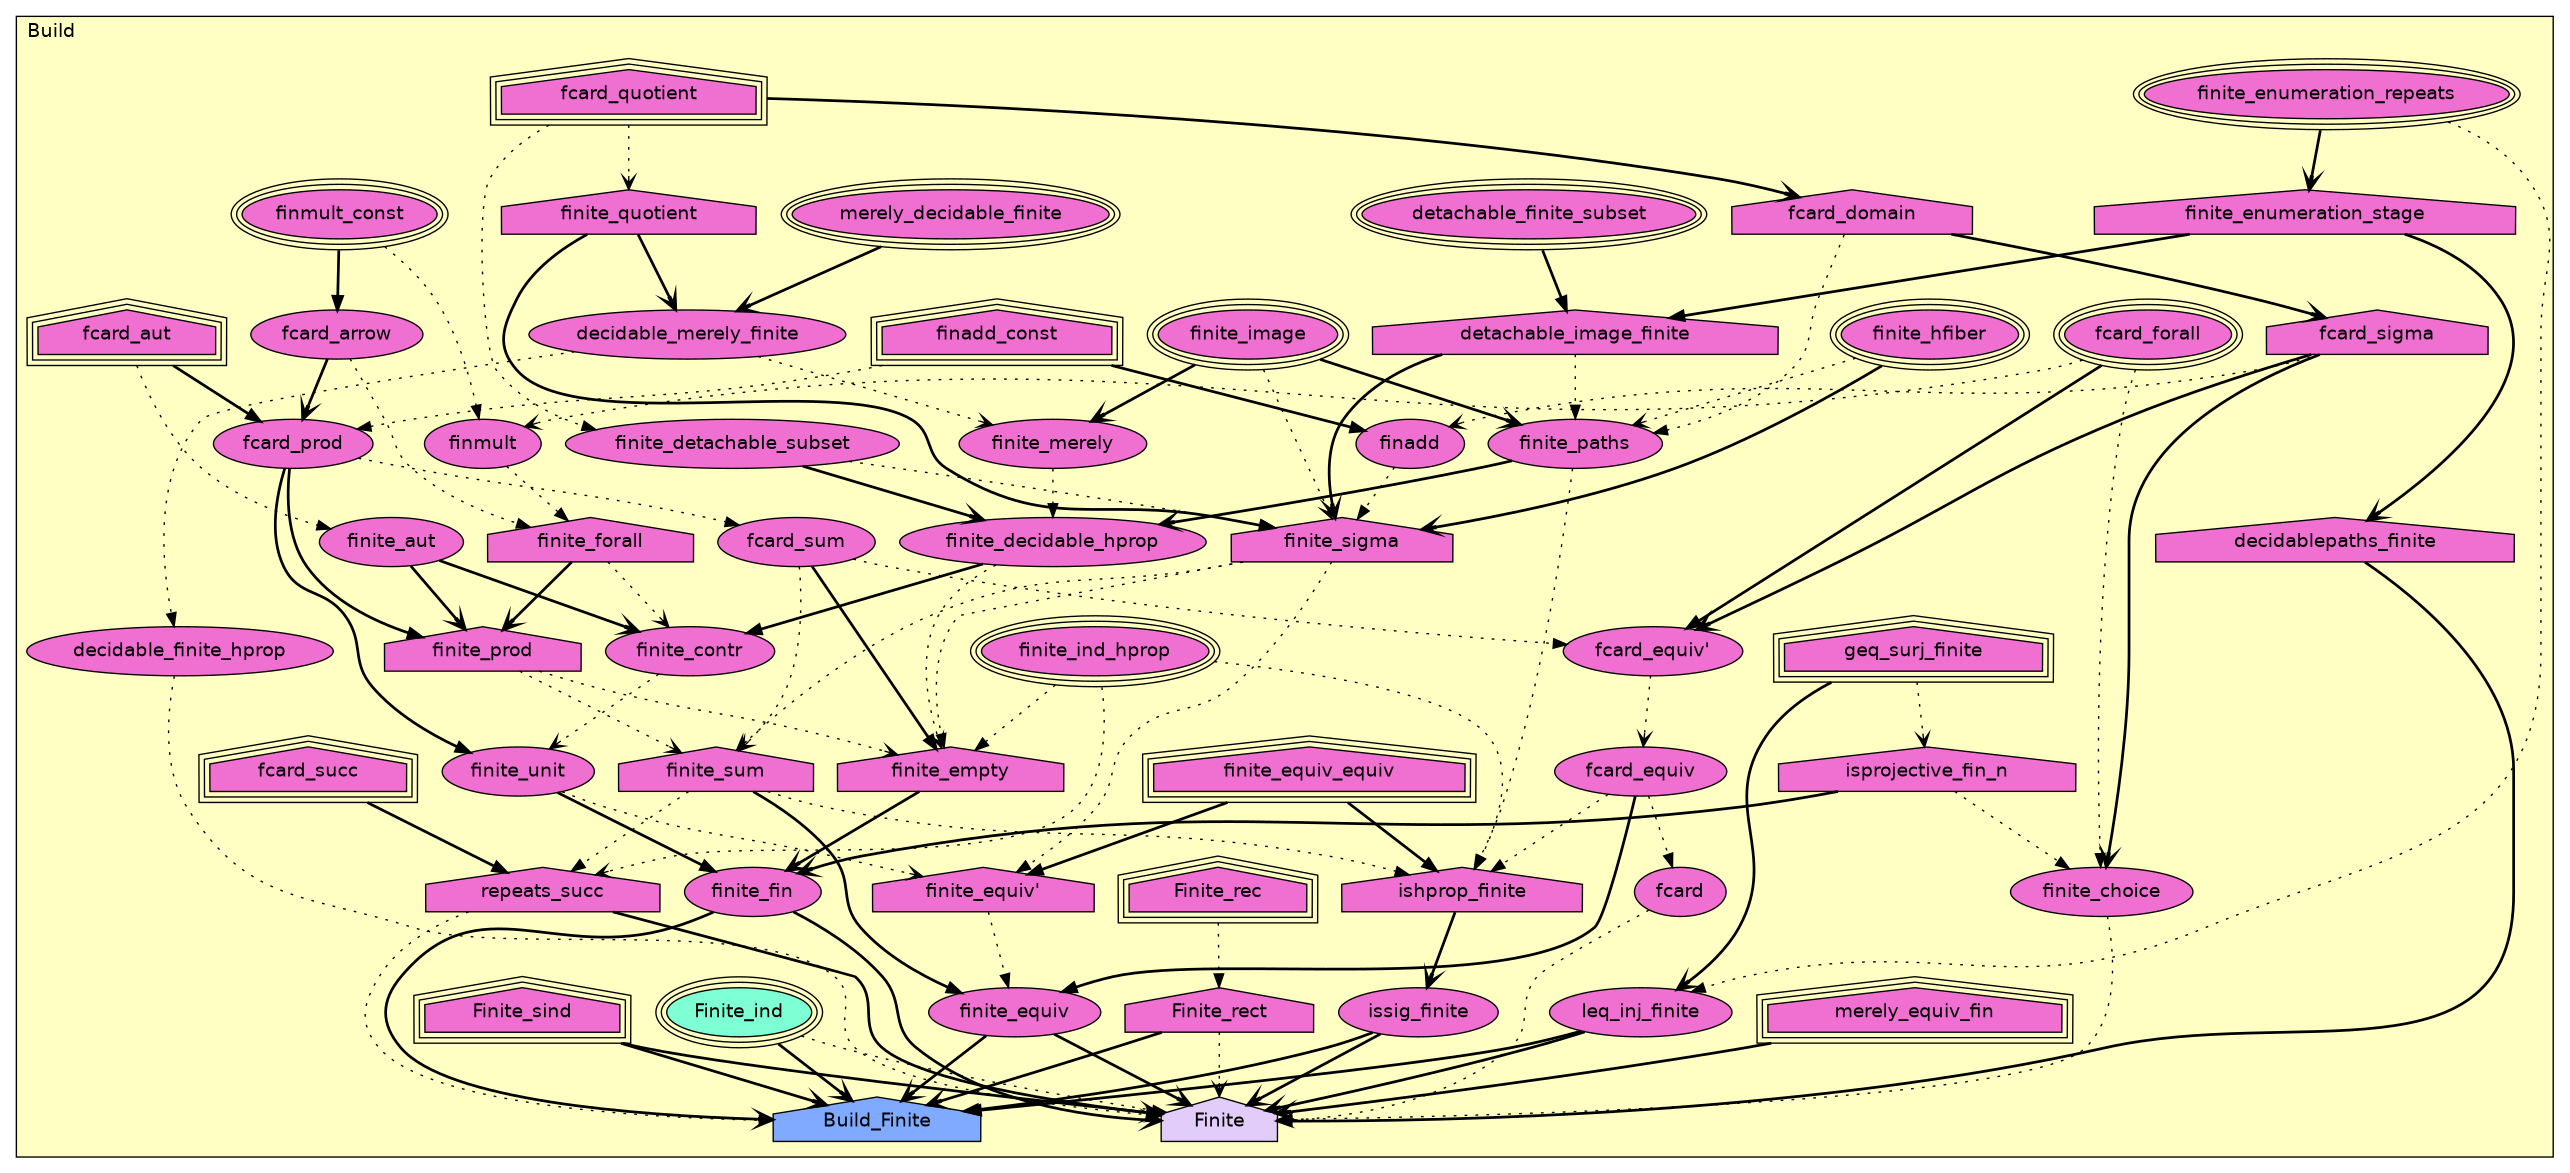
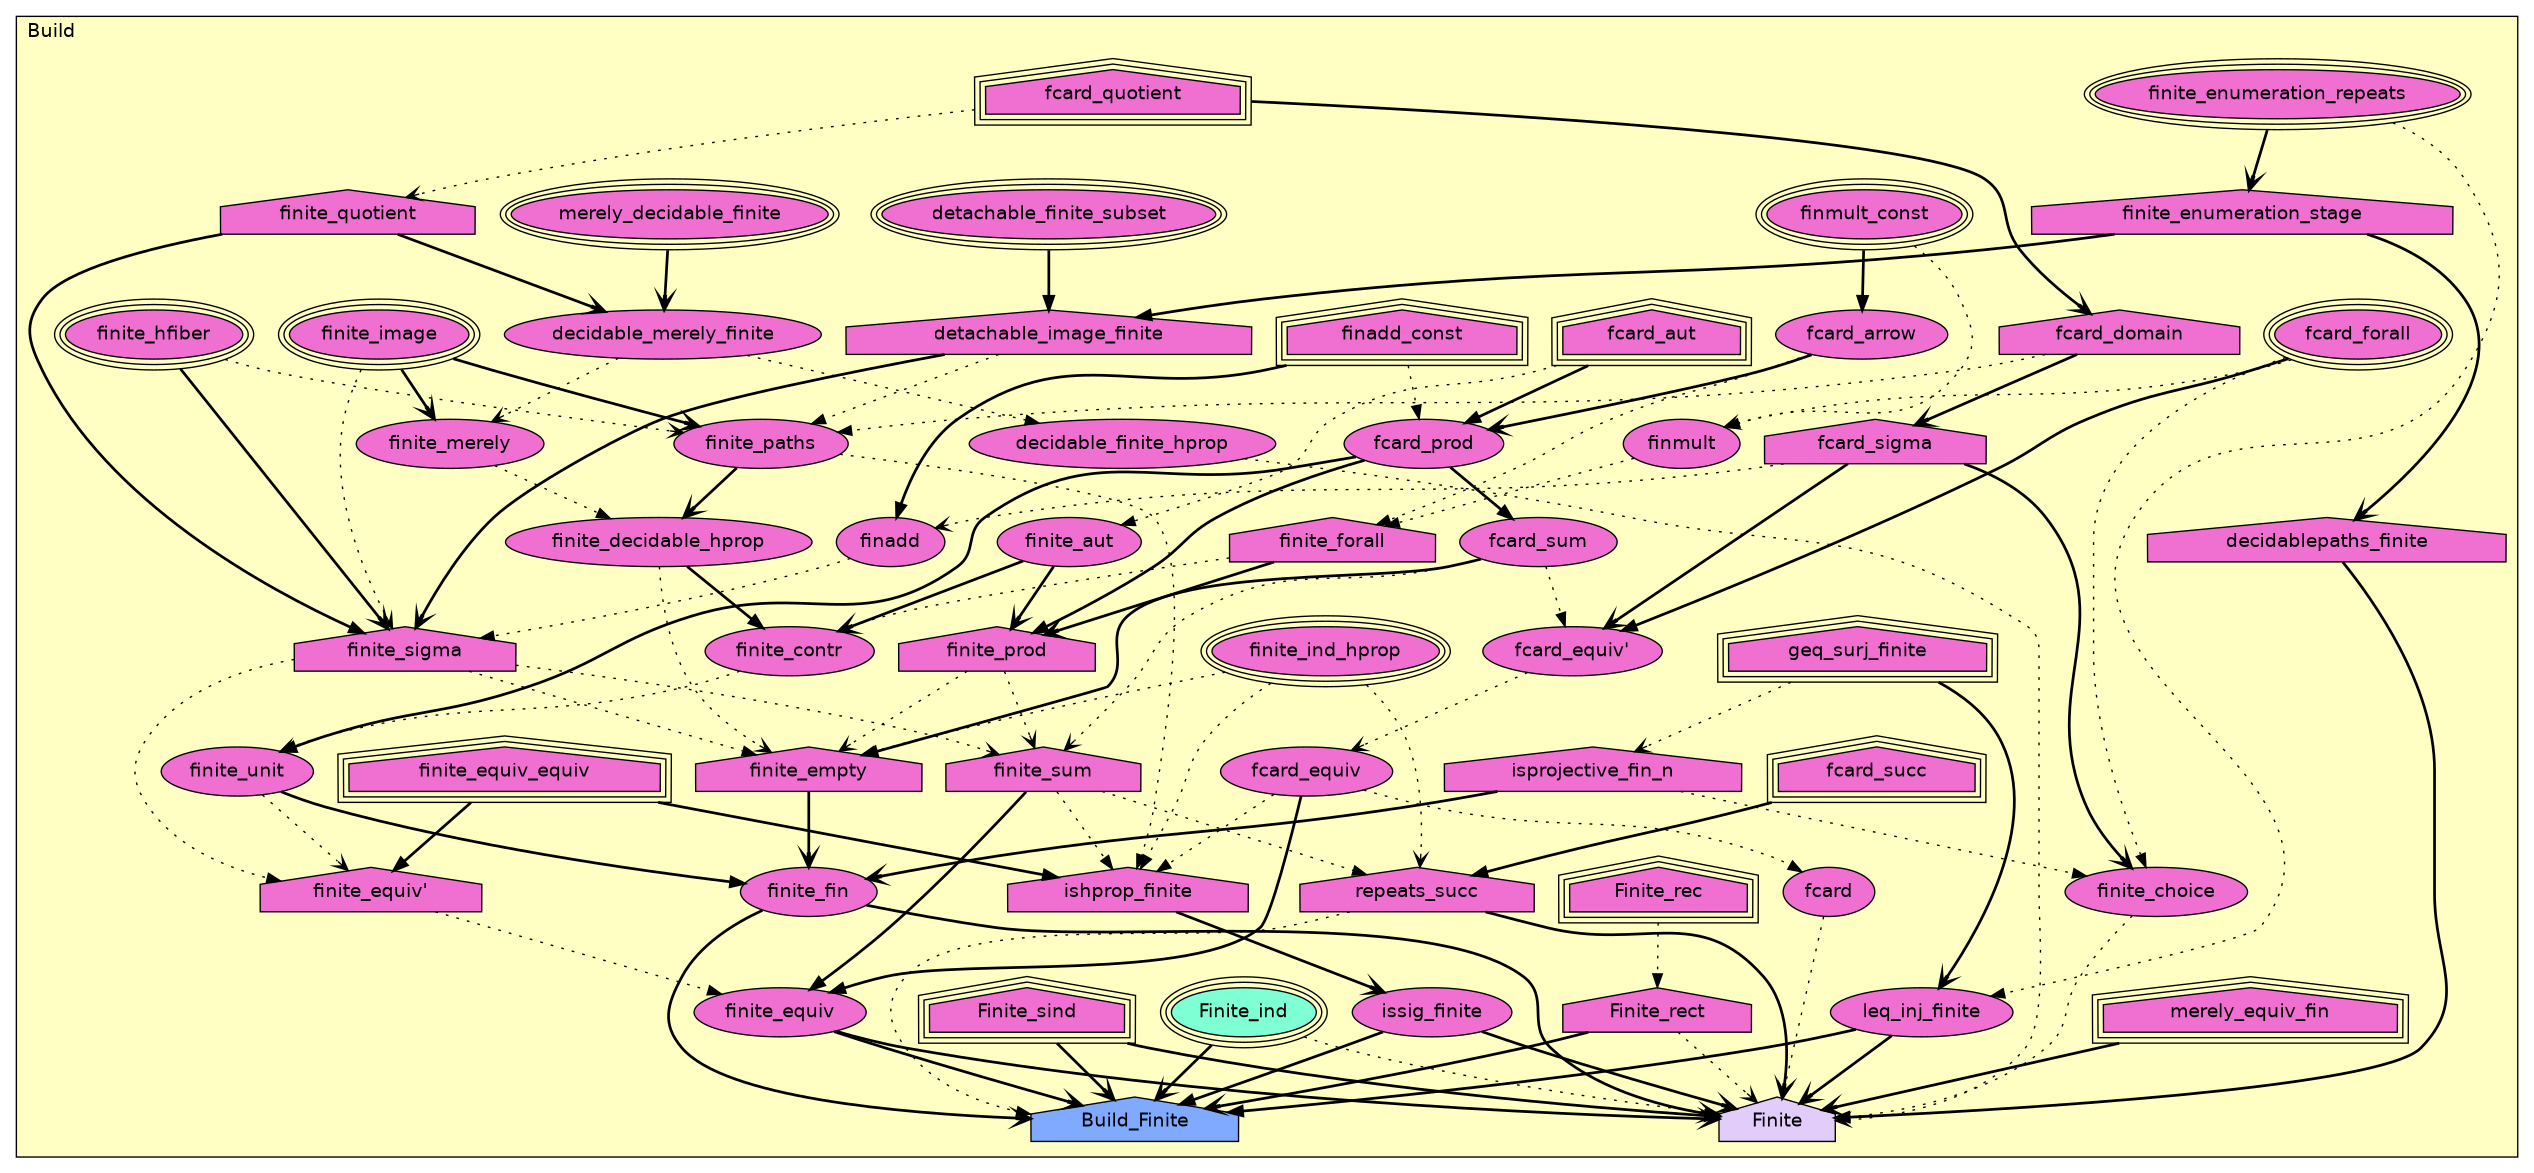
(732, 444) -> none
(552, 490) -> (1466, 480)
